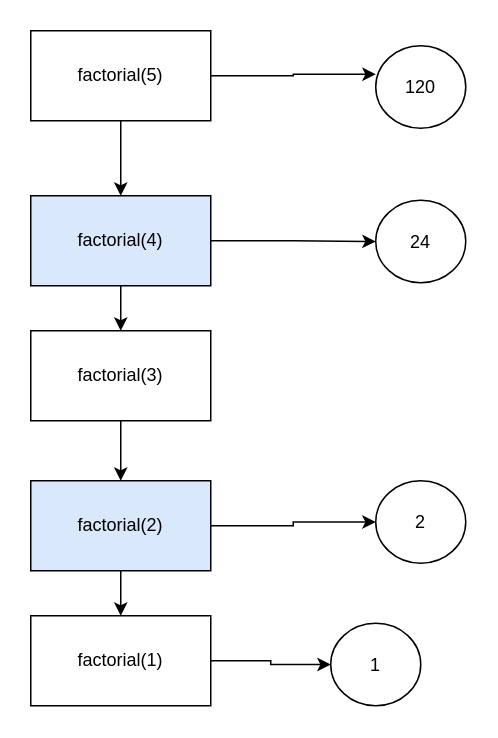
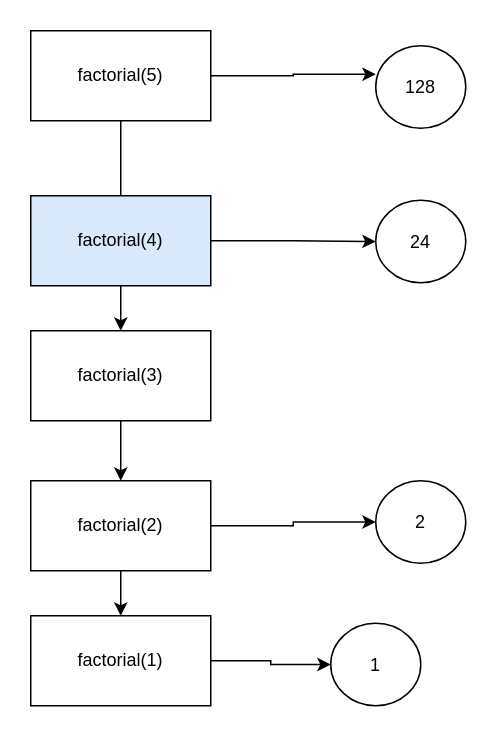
(421, 88) -> (421, 88)
(121, 184) -> (121, 188)
(121, 526) -> (121, 526)
